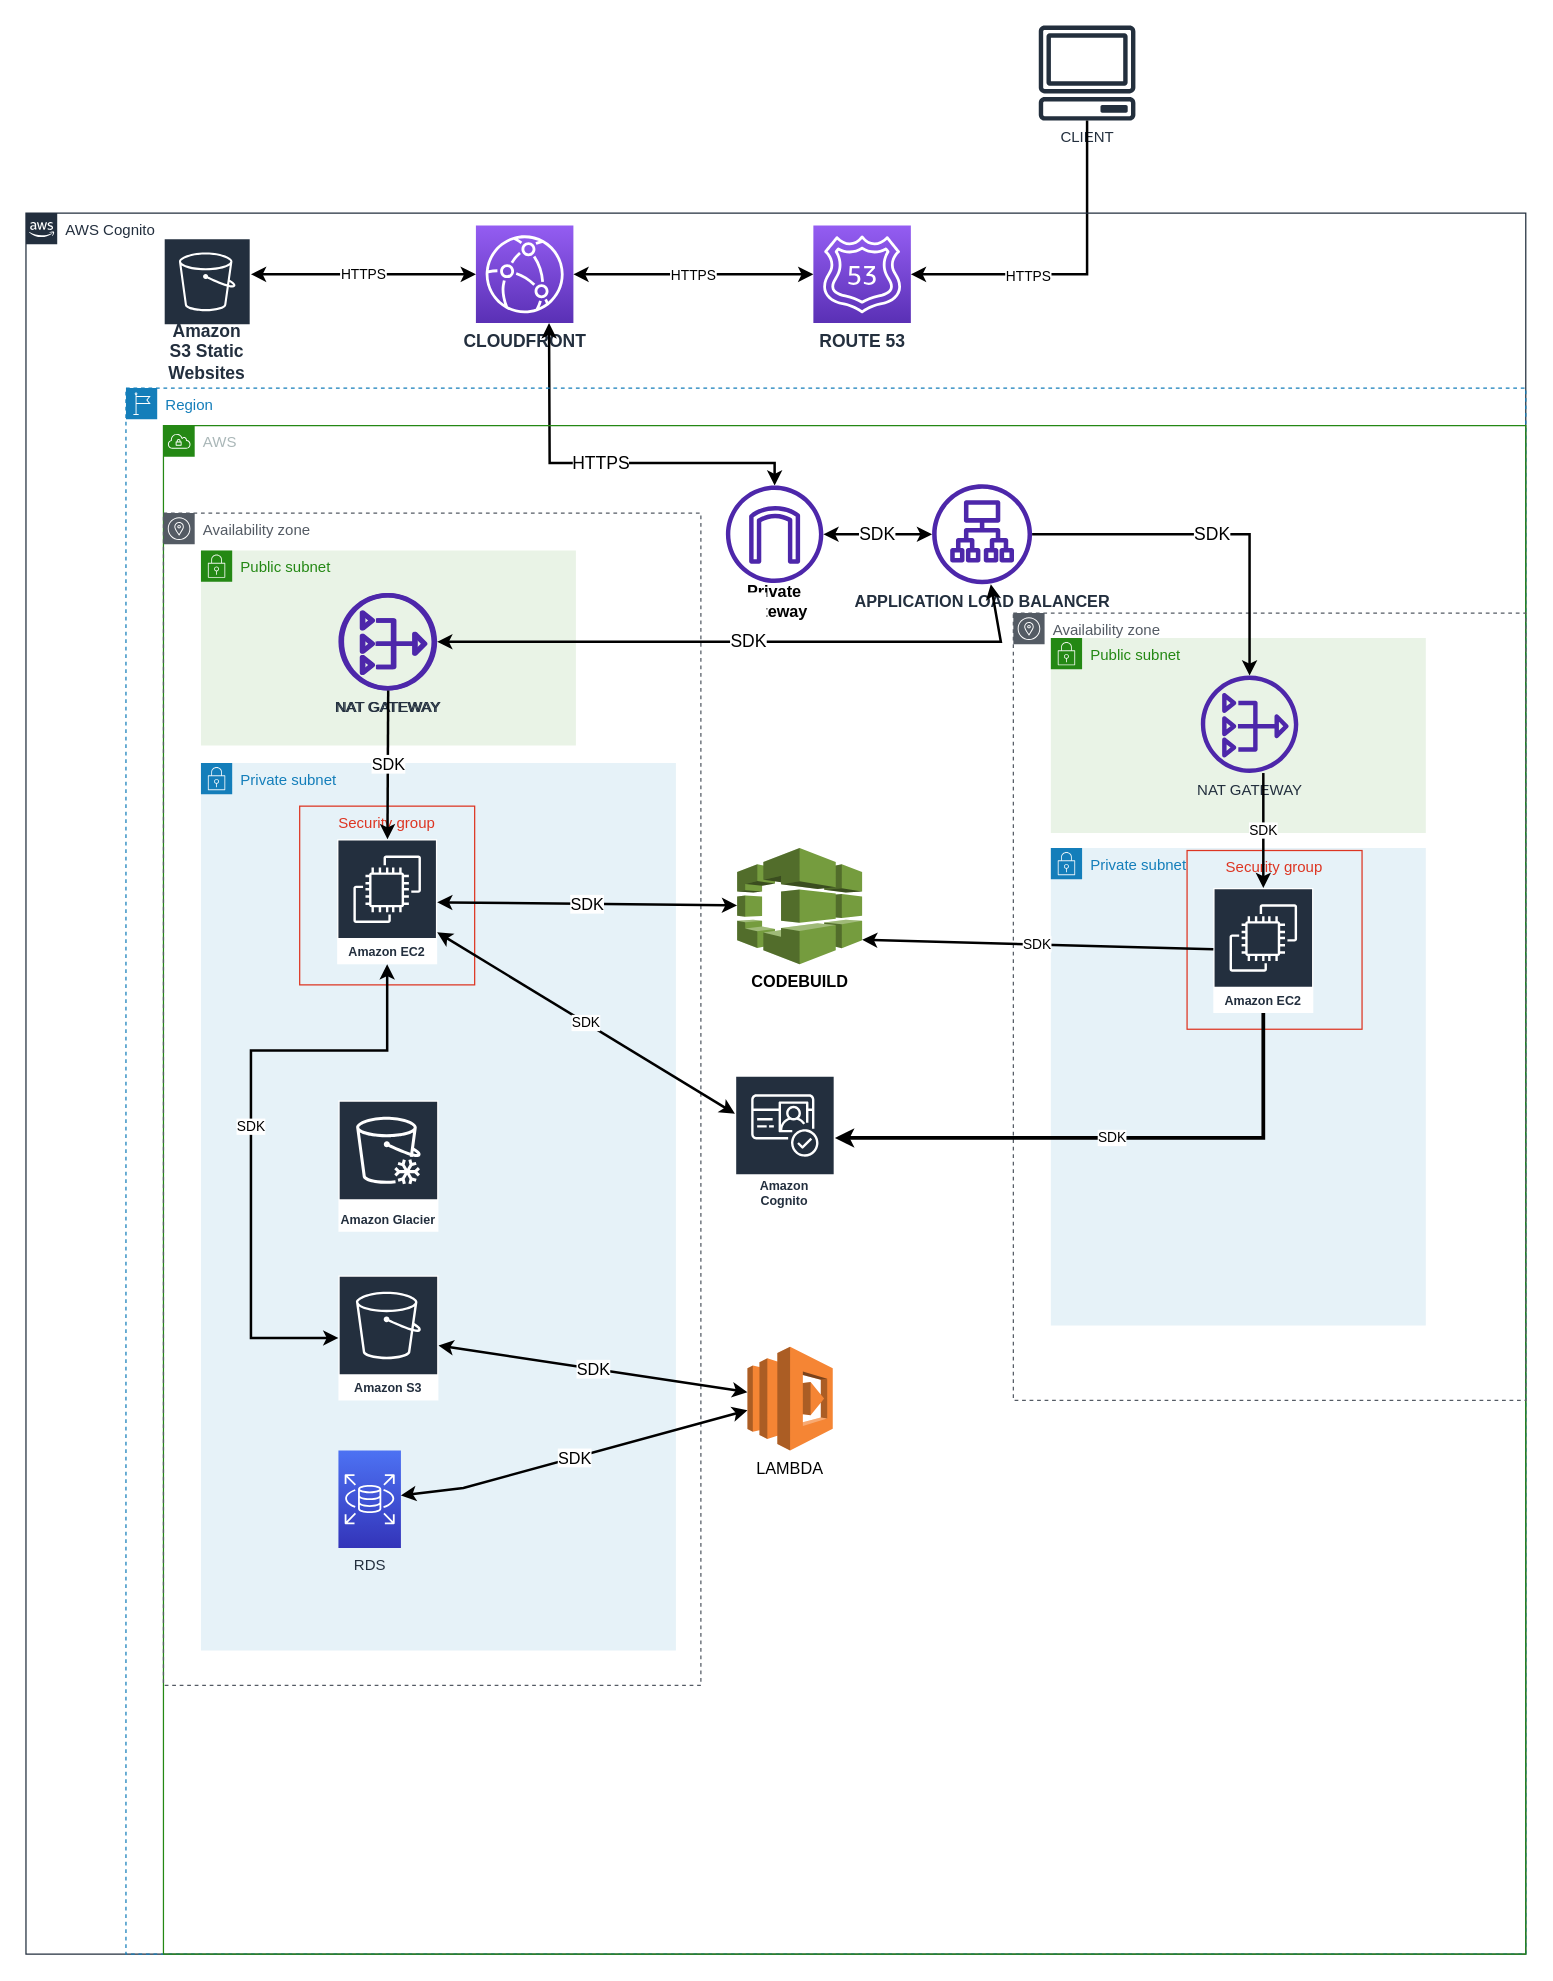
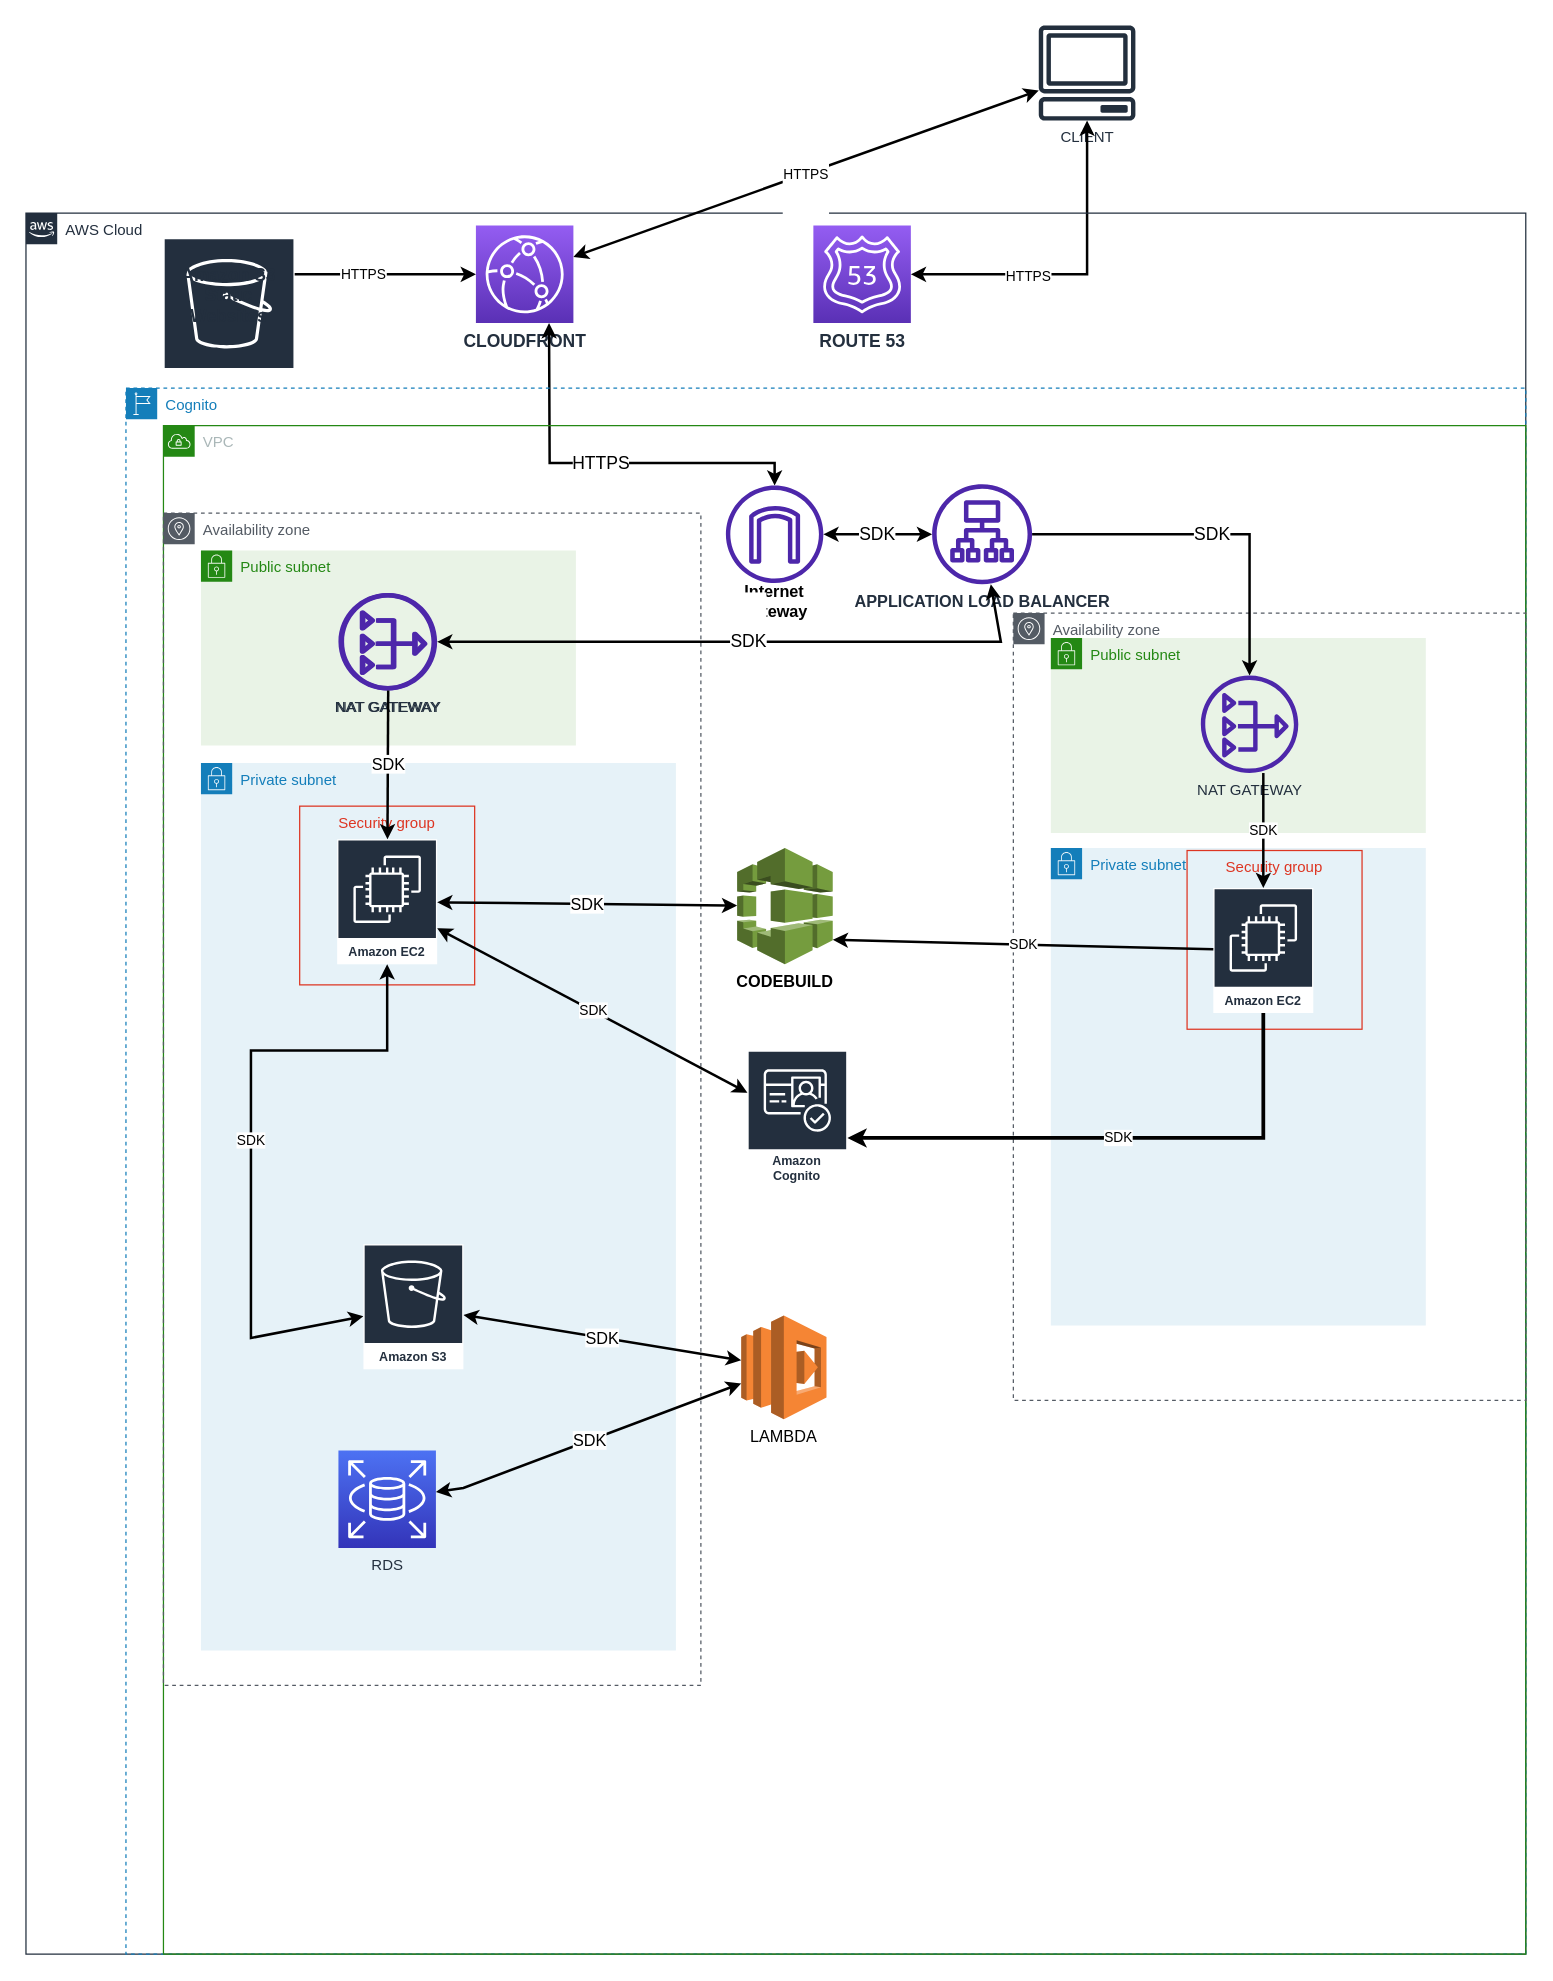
(1087, 127) -> (1087, 132)
(108, 231) -> (100, 231)
(693, 274) -> (865, 153)
(207, 313) -> (229, 285)
(189, 406) -> (193, 406)
(216, 443) -> (216, 443)
(774, 602) -> (774, 602)
(799, 906) -> (785, 906)
(785, 1144) -> (797, 1119)
(388, 1166) -> none
(388, 1338) -> (413, 1307)
(790, 1399) -> (784, 1368)
(369, 1499) -> (387, 1499)
